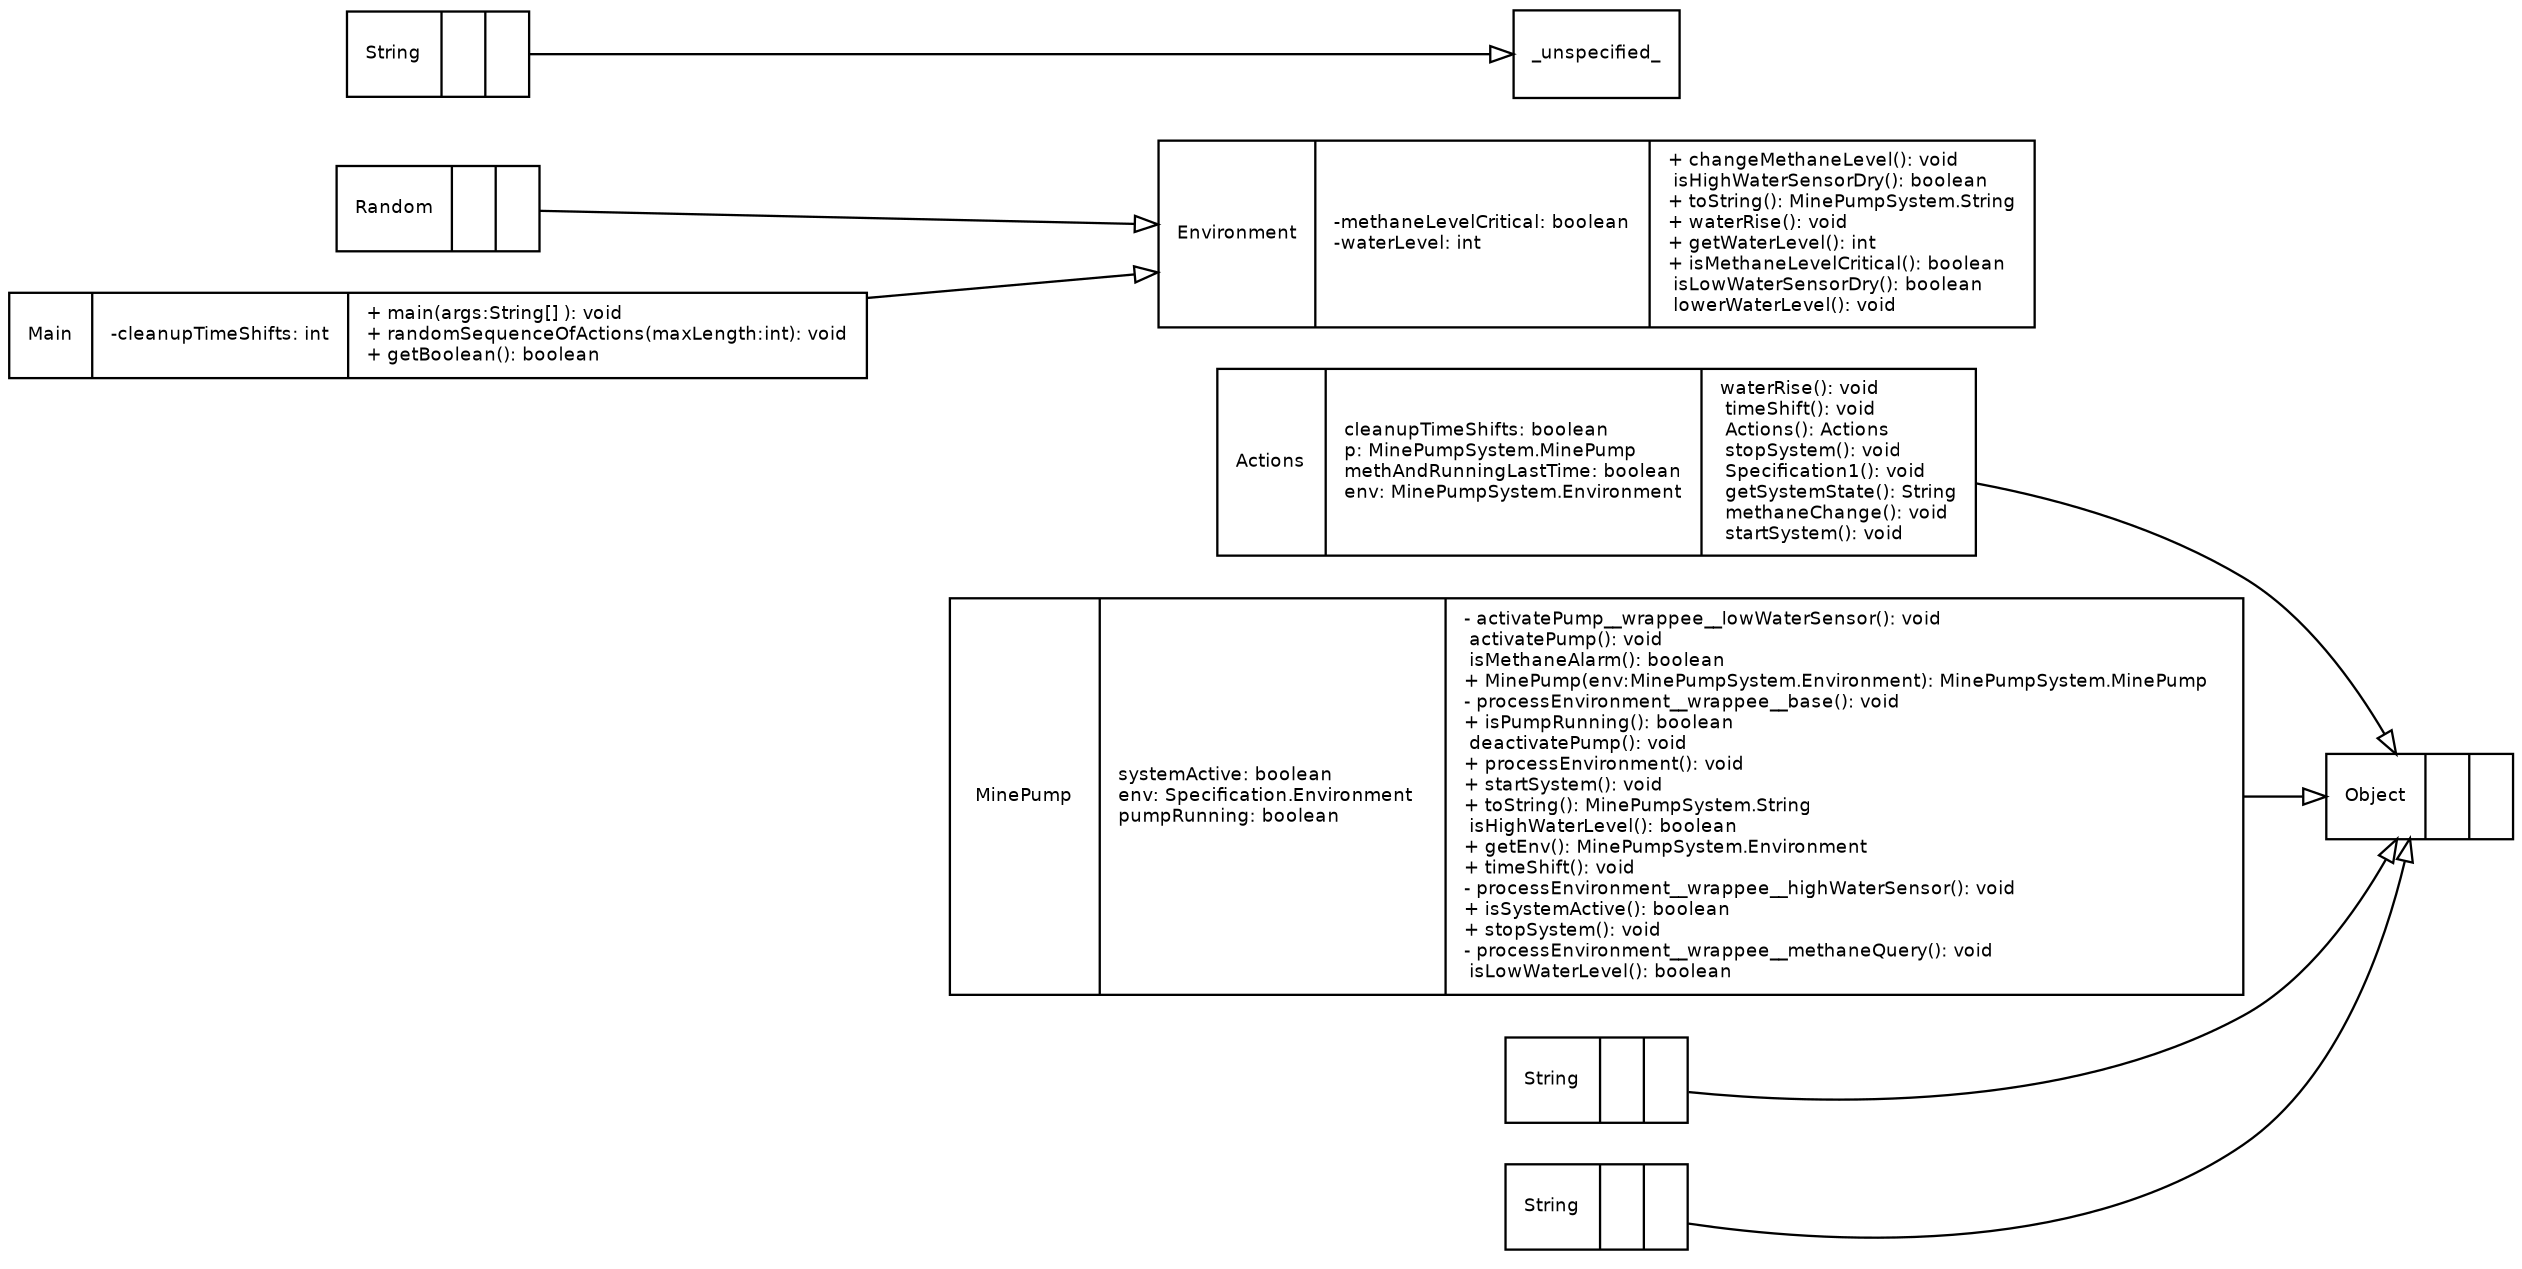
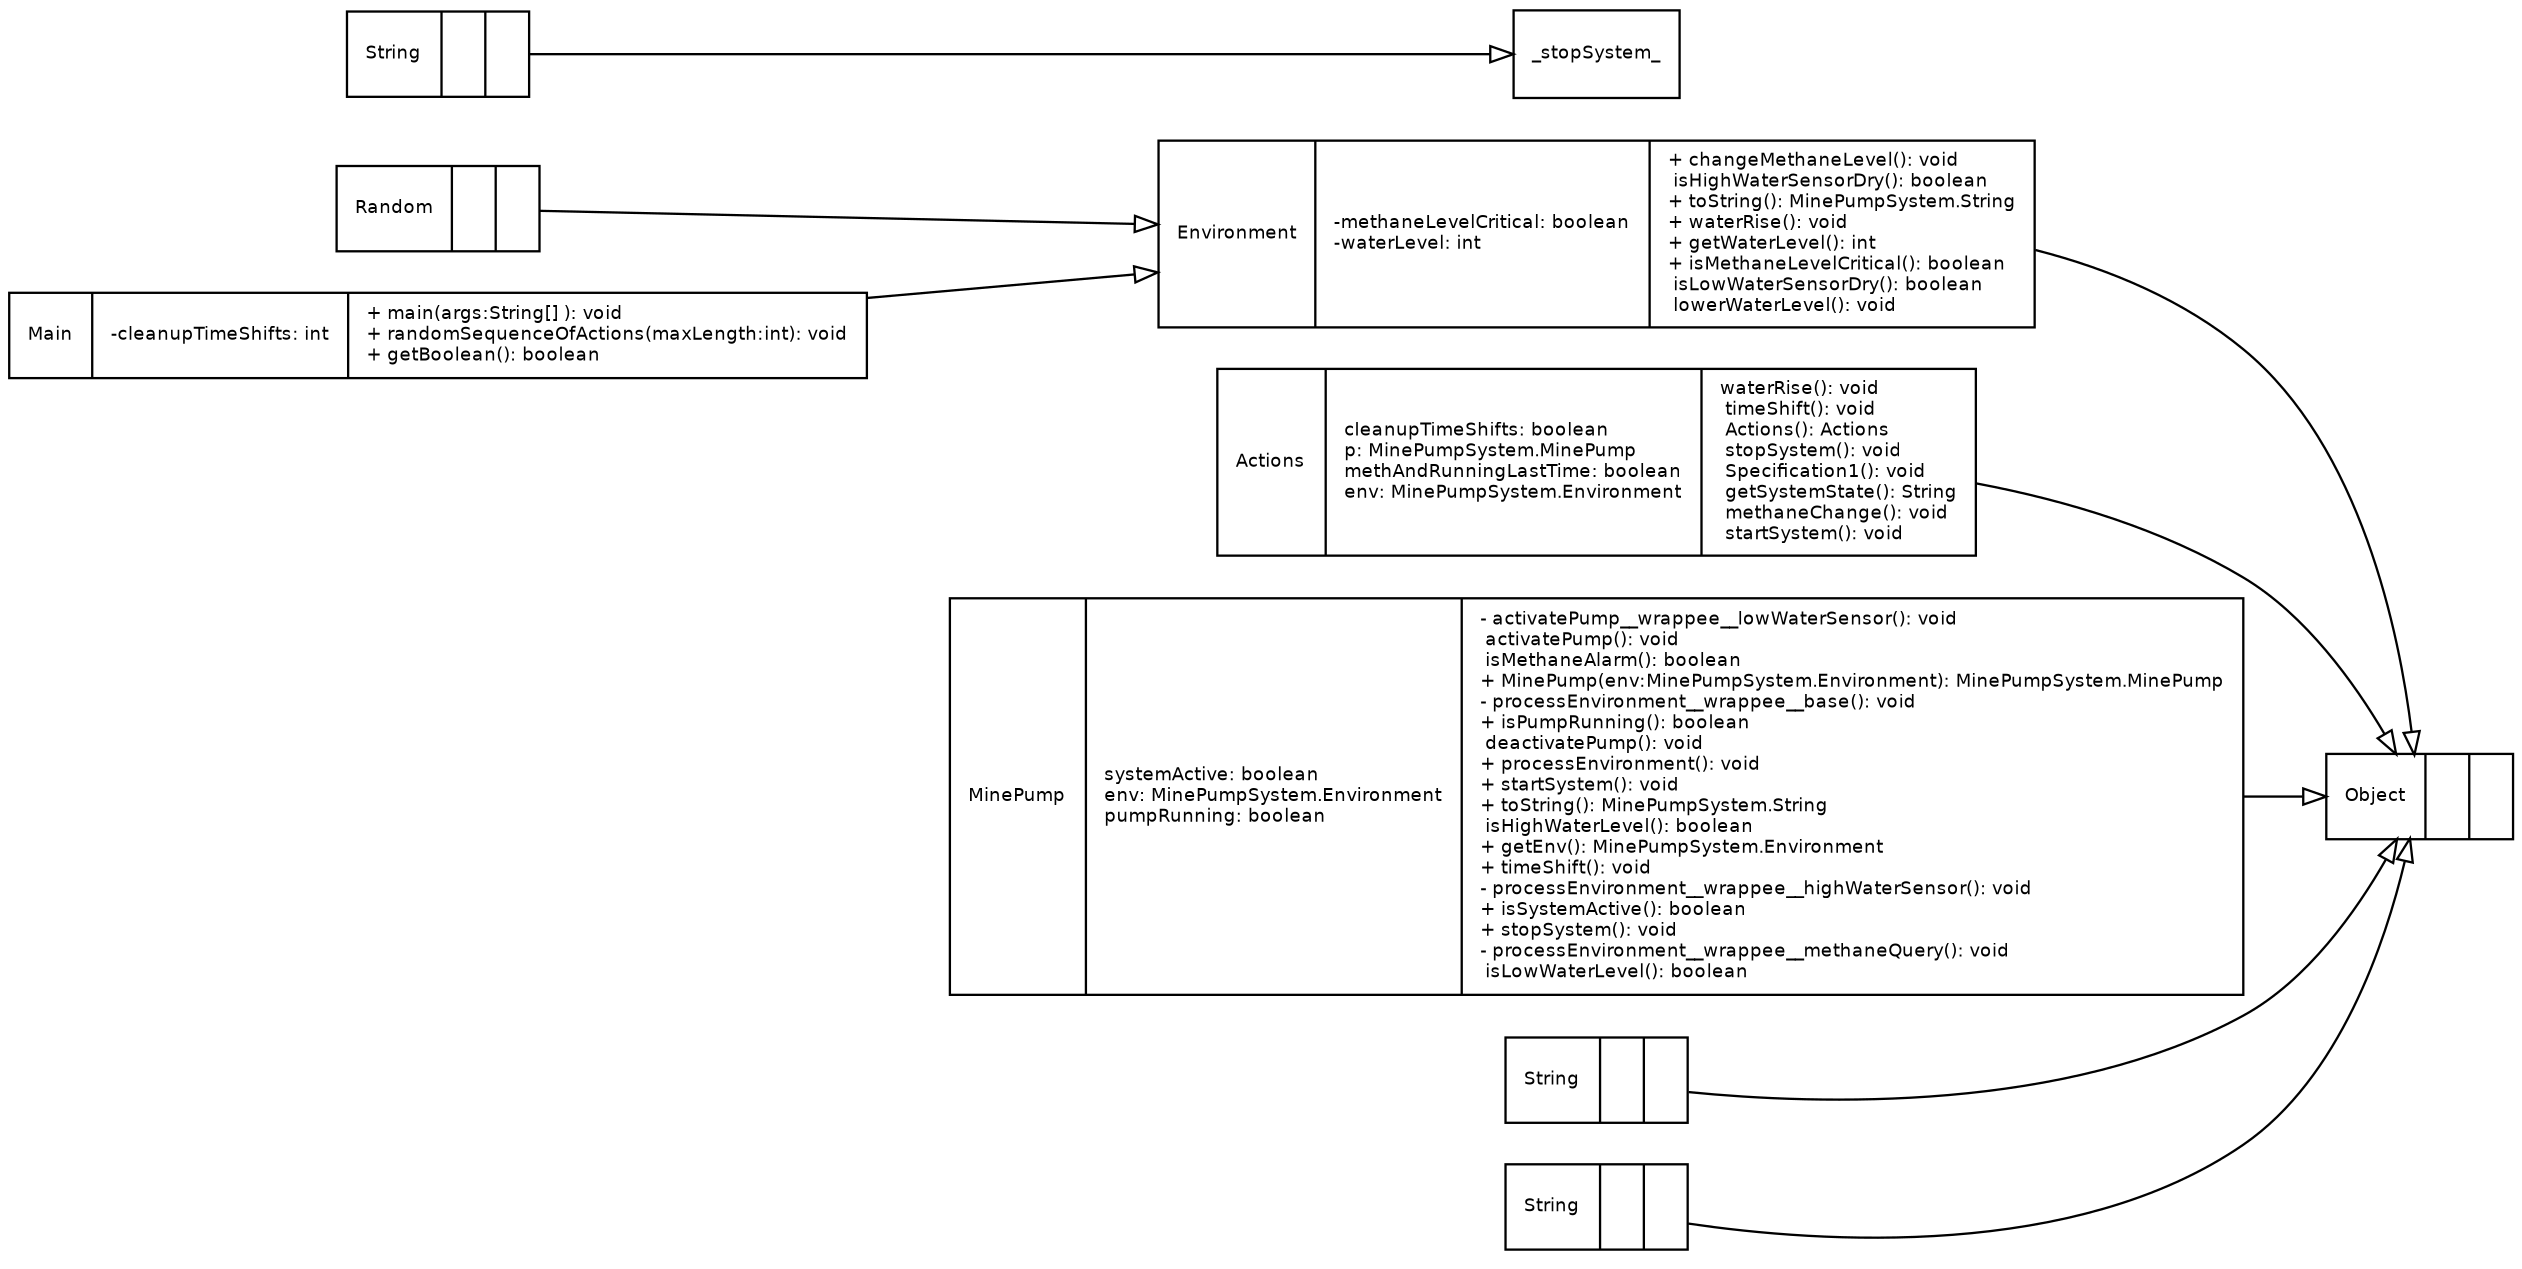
(1597, 54) -> (1597, 54)
none -> (2308, 422)
(1266, 795) -> (1274, 795)
